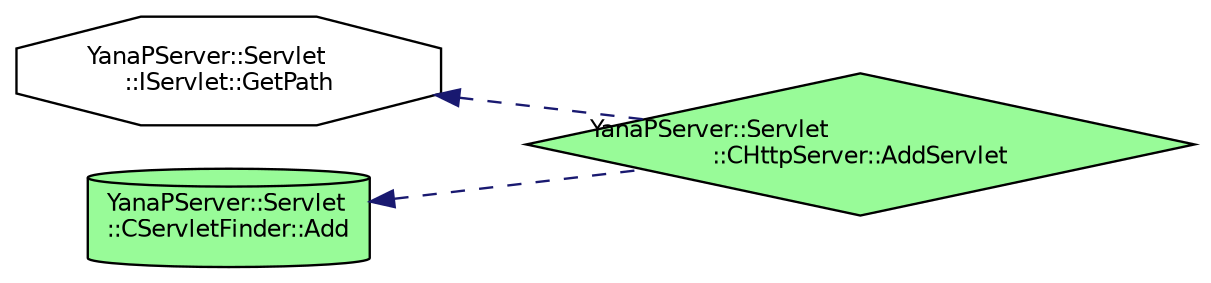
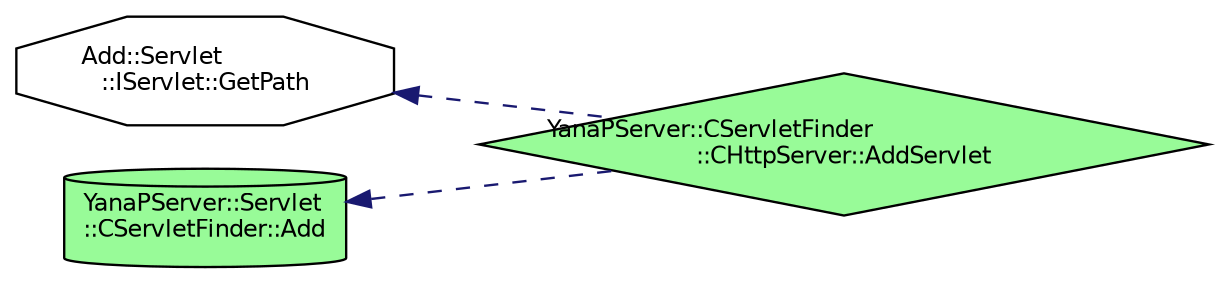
(229, 71) -> (205, 71)
(860, 144) -> (844, 144)
